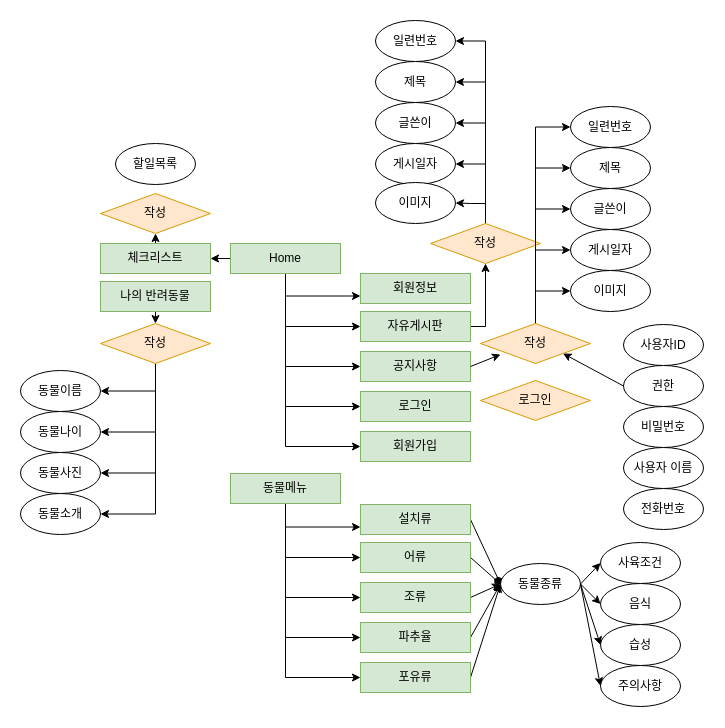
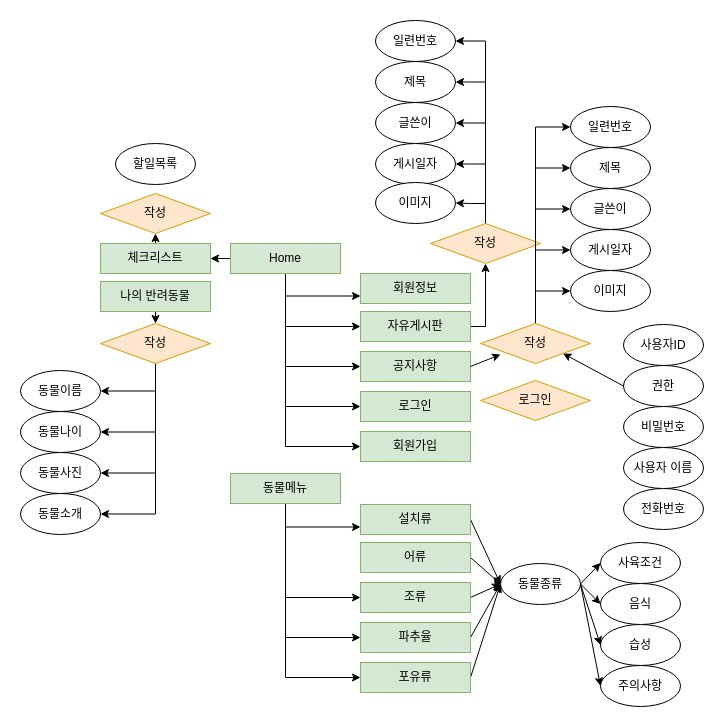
(320, 558) -> none
(497, 576) -> (497, 576)
